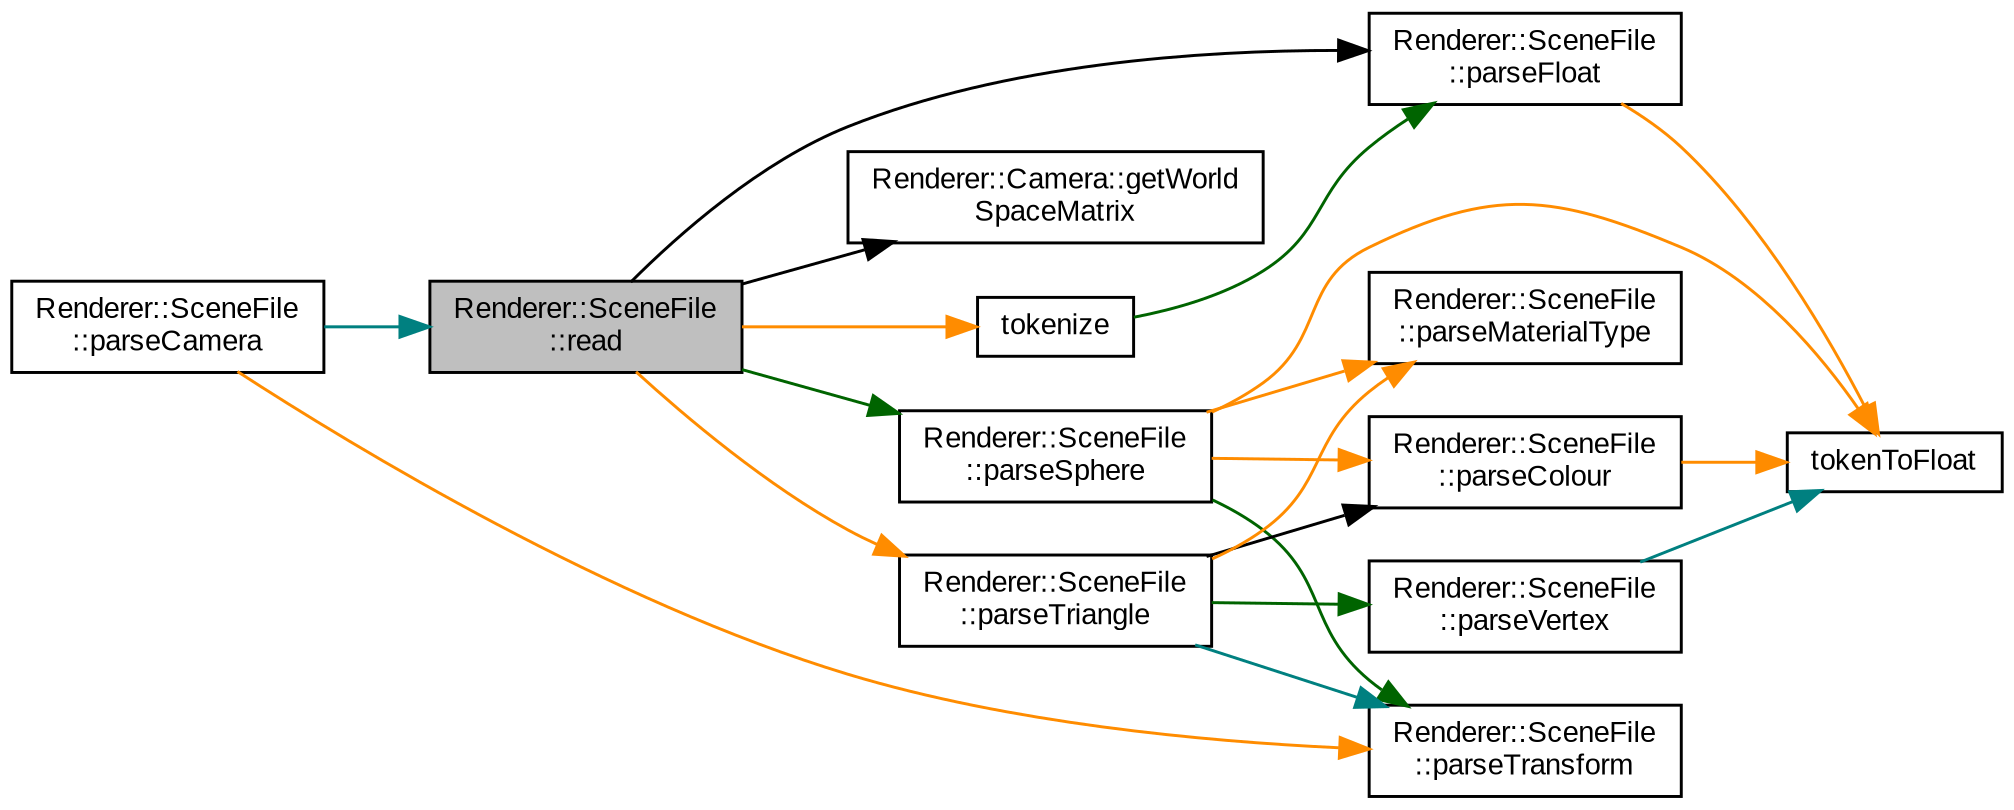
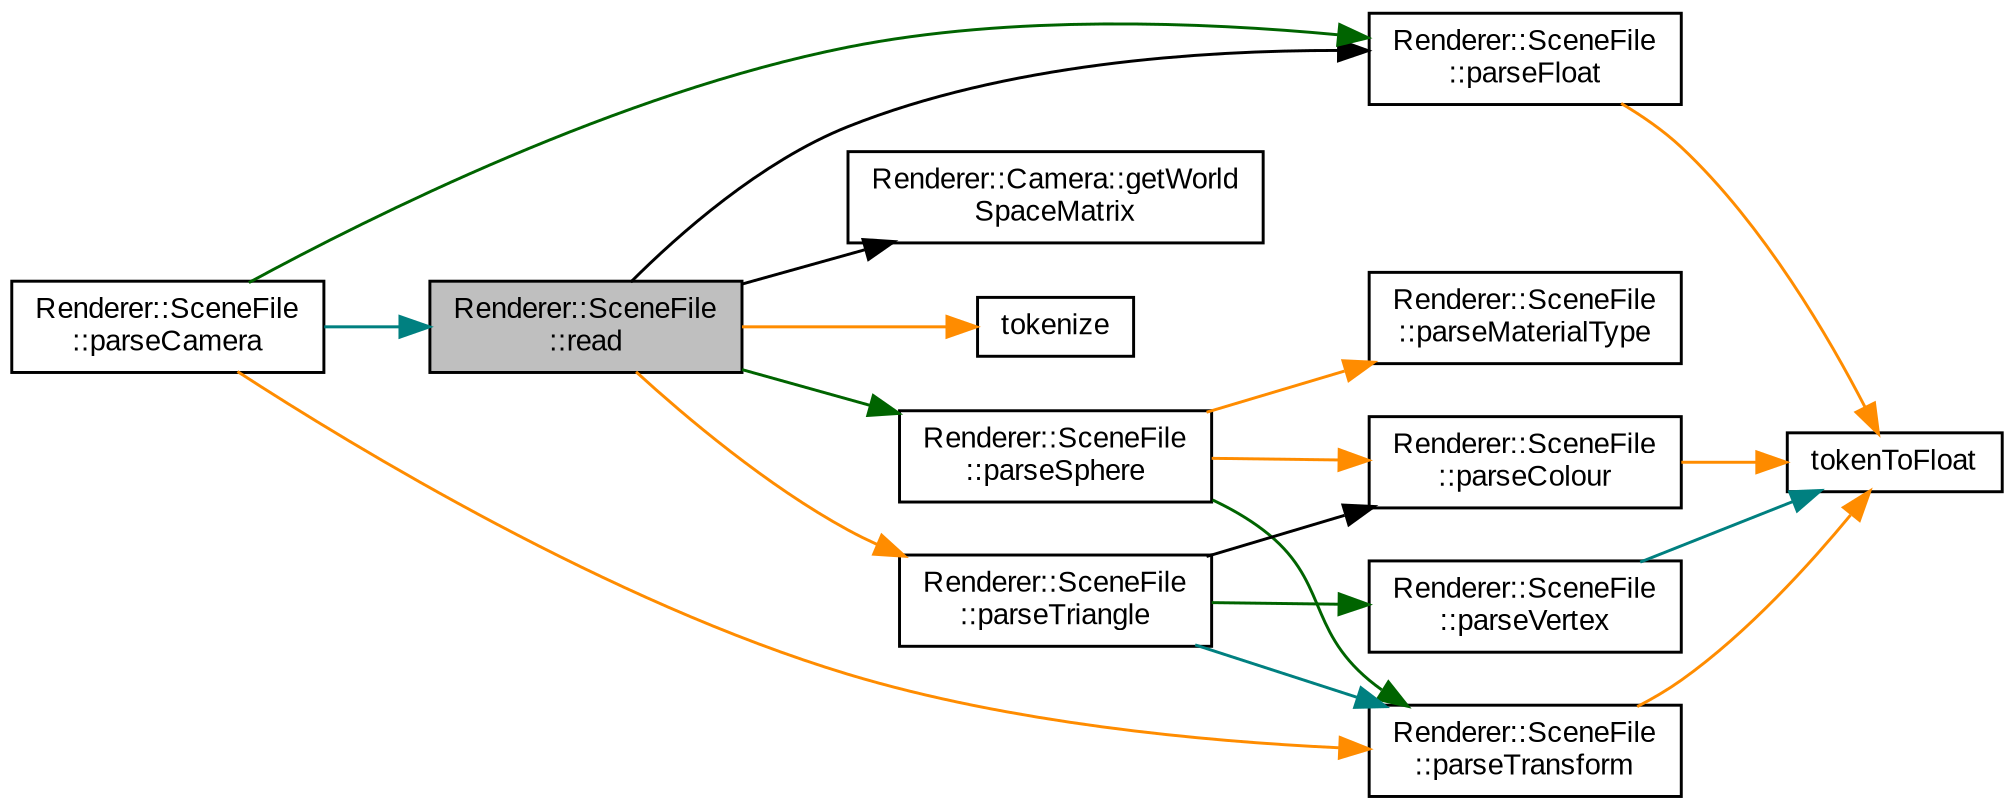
(1529, 205) -> (1753, 621)
(1292, 248) -> (773, 65)
(1309, 478) -> none
